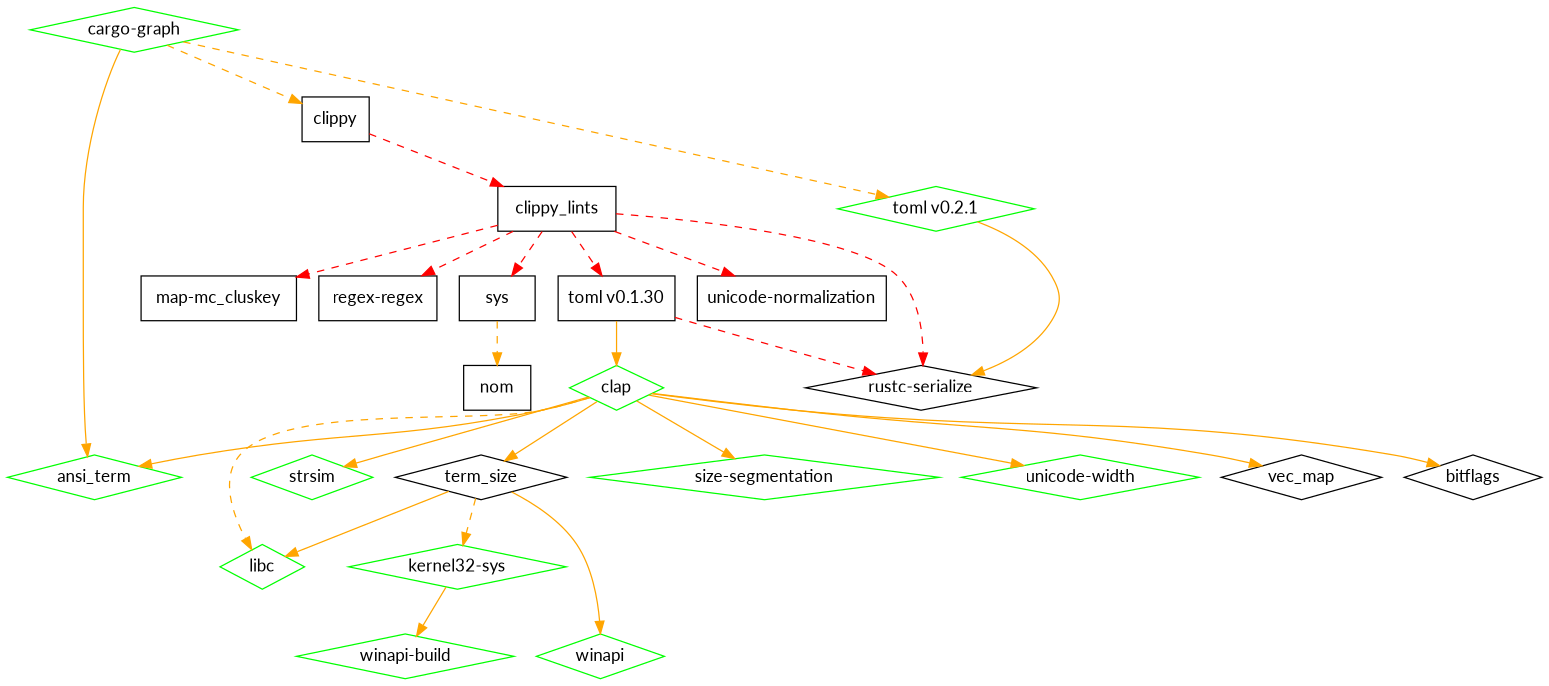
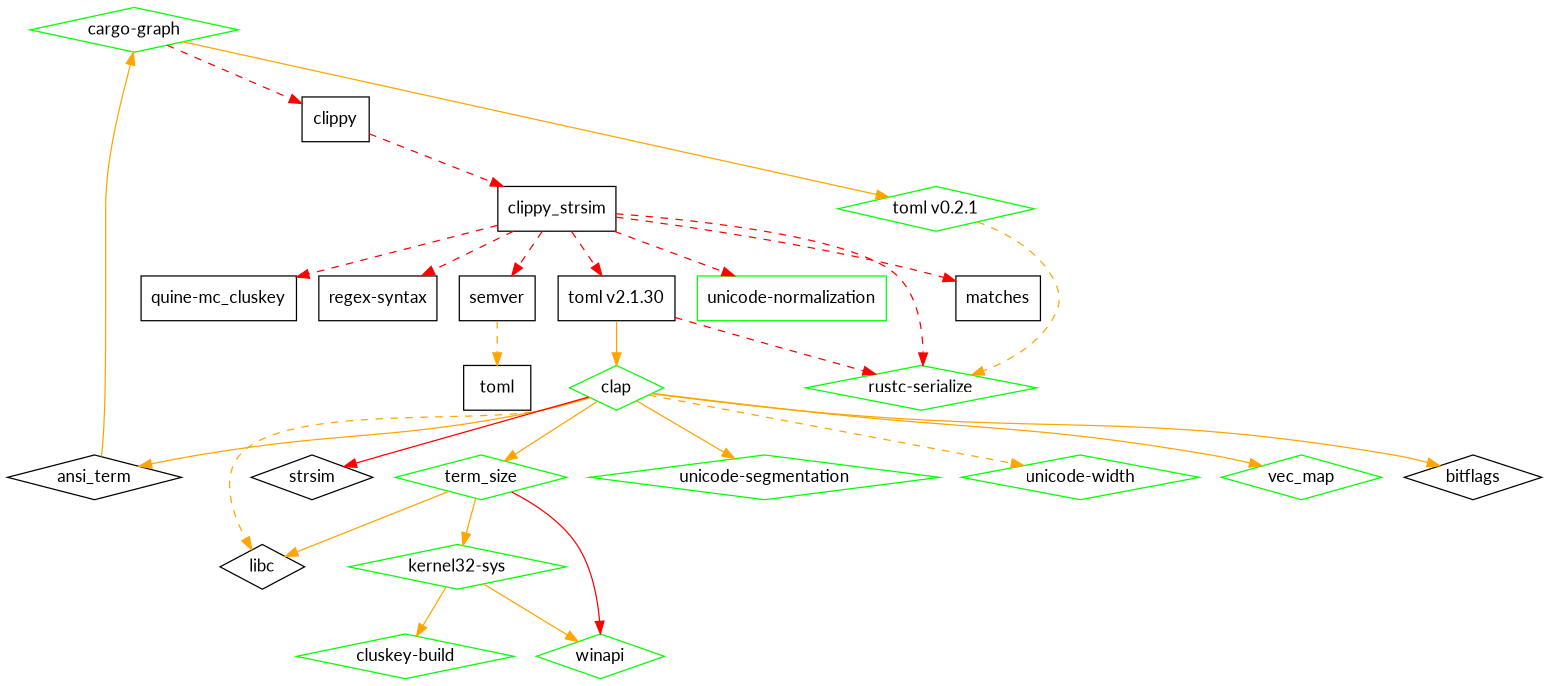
(229, 72) -> (229, 72)
(530, 118) -> (530, 118)
(557, 209) -> (557, 209)
(83, 244) -> (106, 259)
(1059, 295) -> (1059, 295)
(219, 298) -> (219, 298)
(378, 298) -> (378, 298)
(497, 298) -> (497, 298)
(617, 298) -> (617, 298)
(792, 298) -> (792, 298)
none -> (998, 298)
(497, 388) -> (497, 388)
(921, 388) -> (921, 388)
(830, 429) -> (830, 429)
(467, 432) -> (467, 432)
(94, 477) -> (94, 477)
(312, 477) -> (312, 477)
(481, 477) -> (481, 477)
(764, 477) -> (764, 477)
(1301, 477) -> (1301, 477)
(471, 516) -> (471, 516)
(576, 543) -> (576, 543)
(262, 567) -> (262, 567)
none -> (526, 610)
(405, 656) -> (405, 656)
